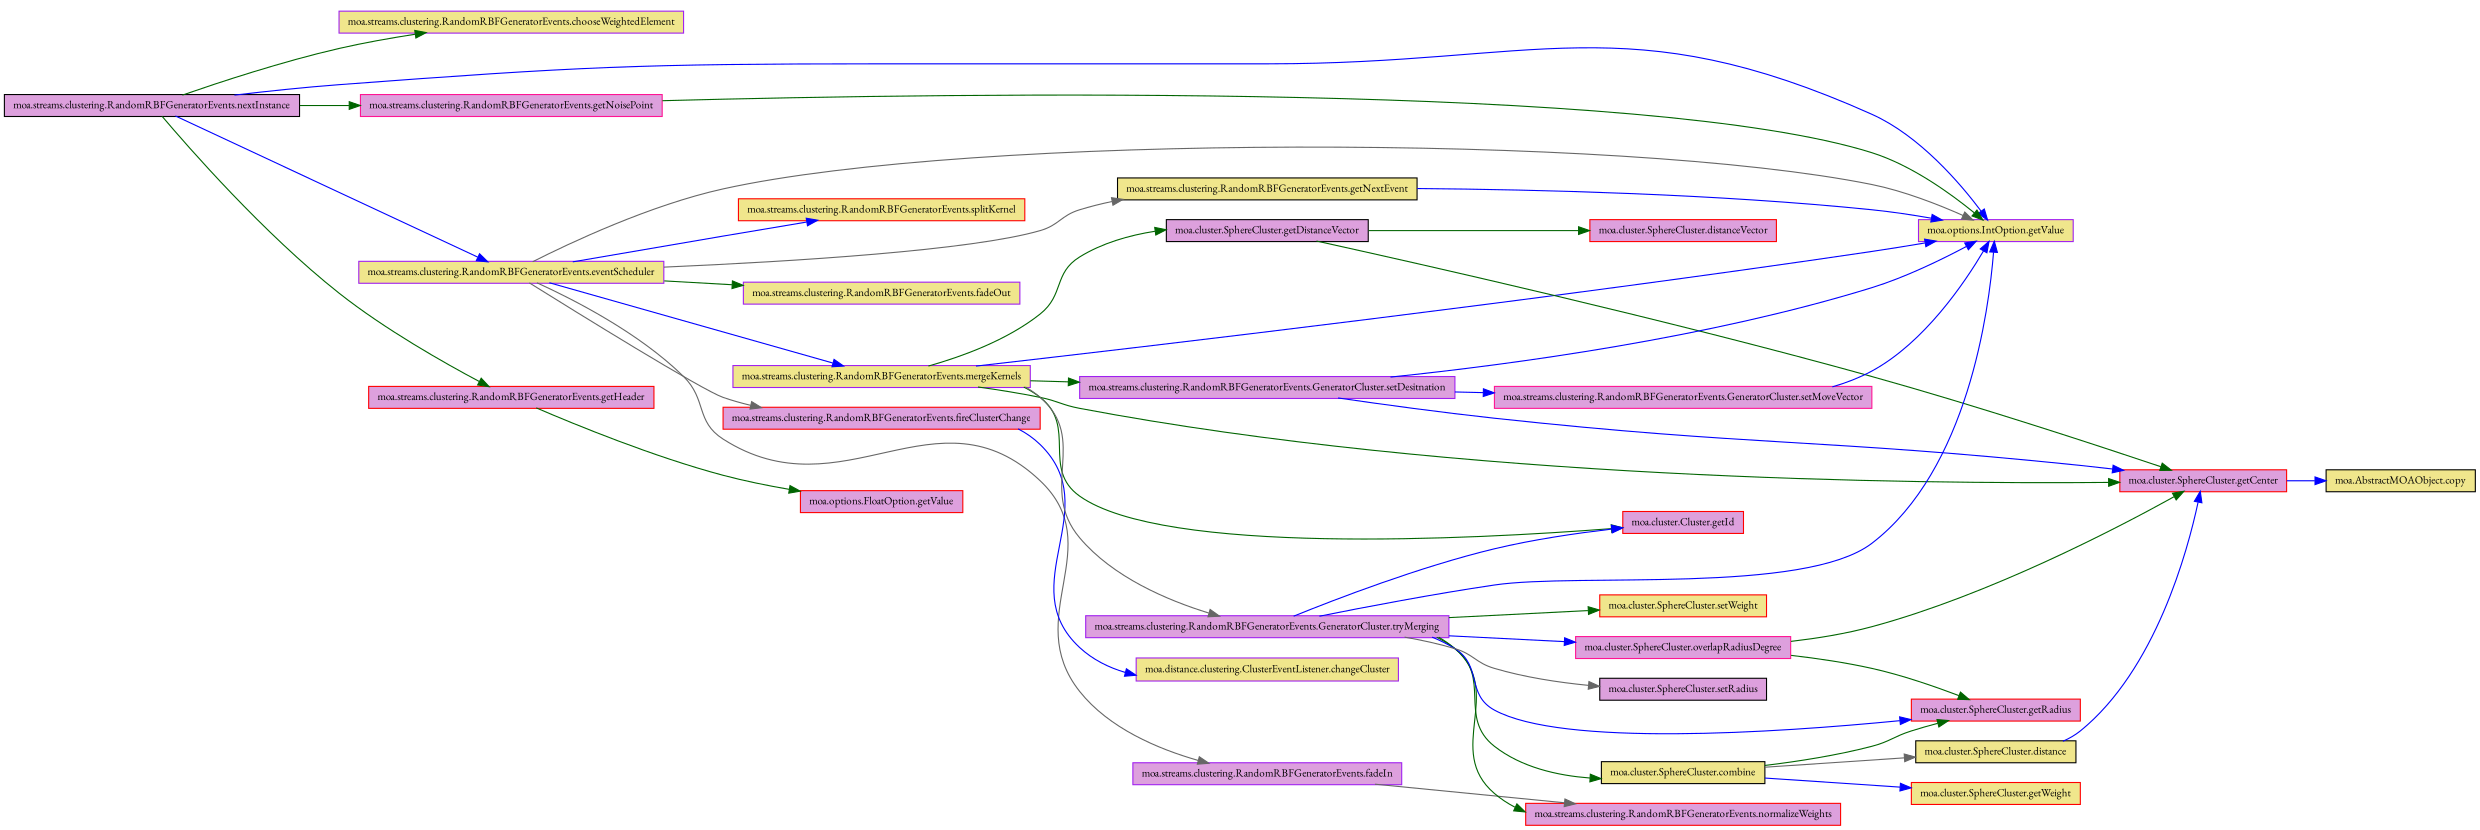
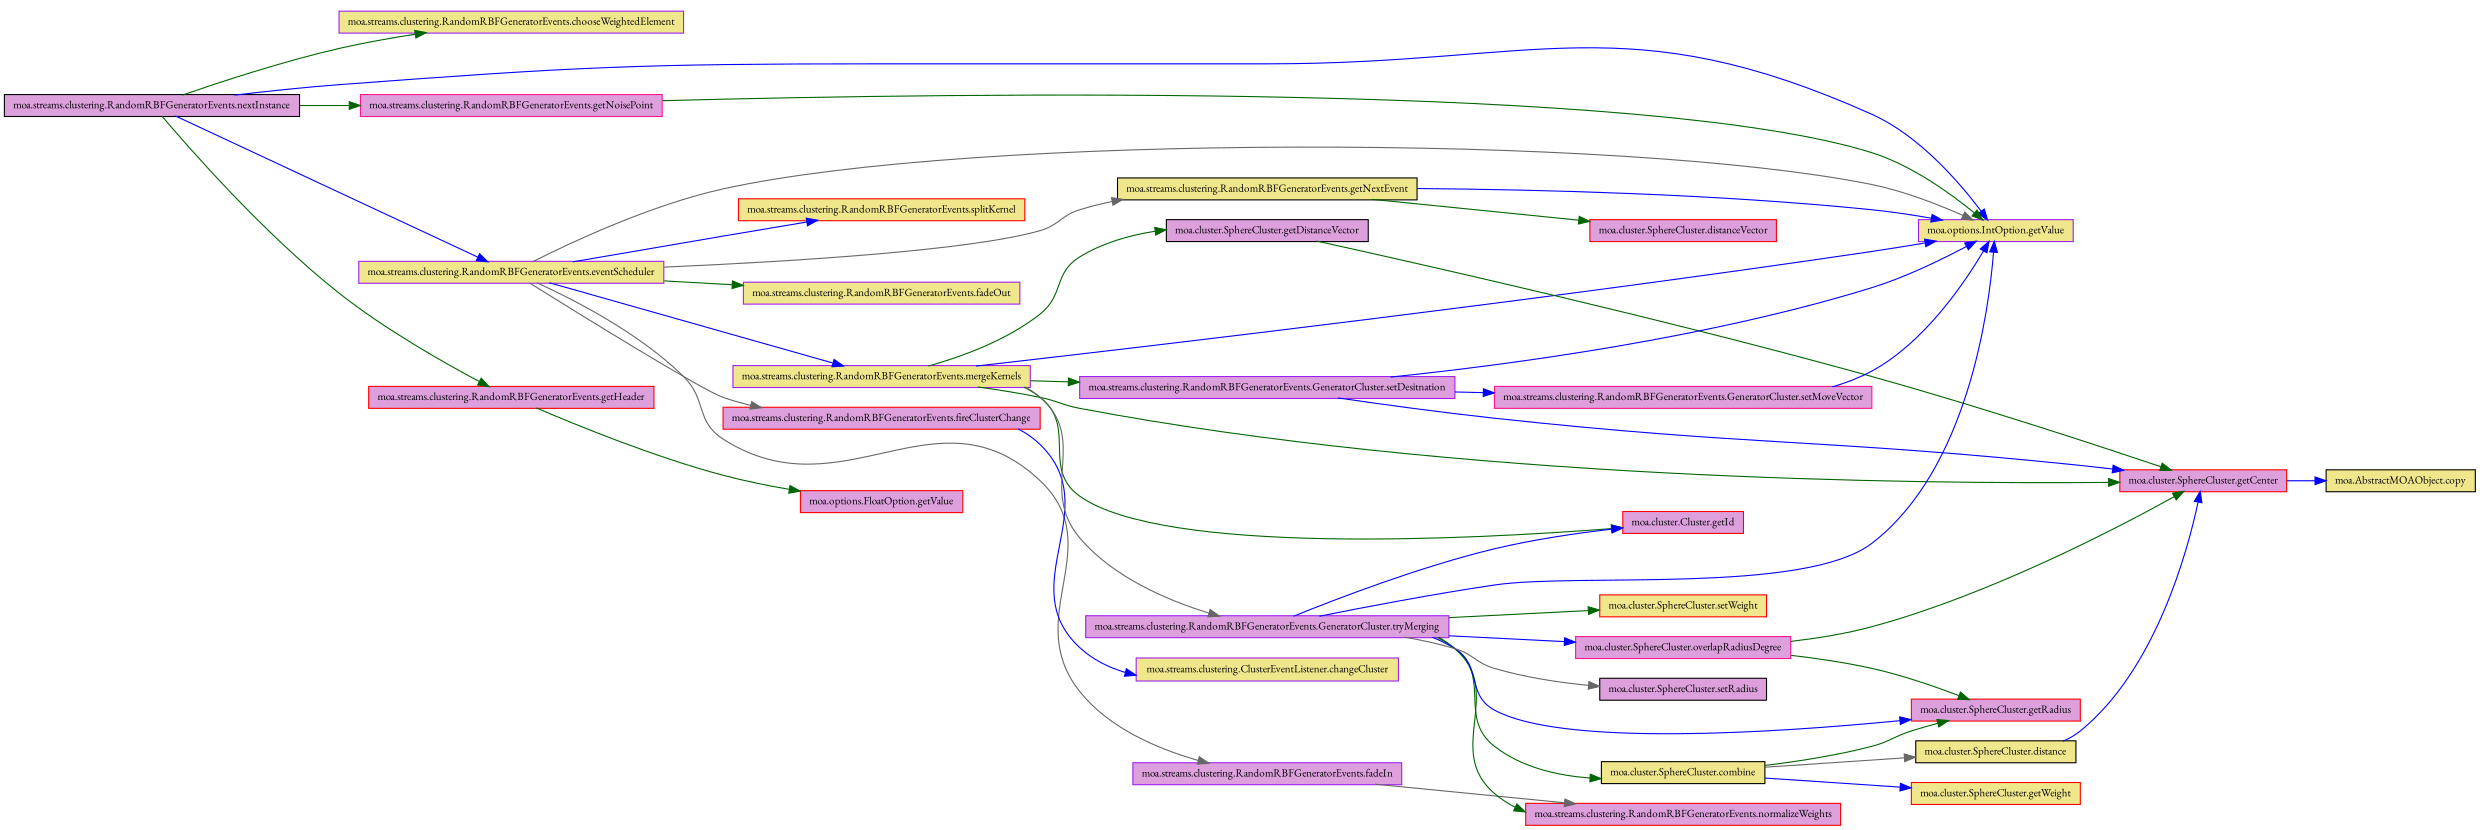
(1473, 231) -> (1475, 210)
(1267, 669) -> (1267, 669)
